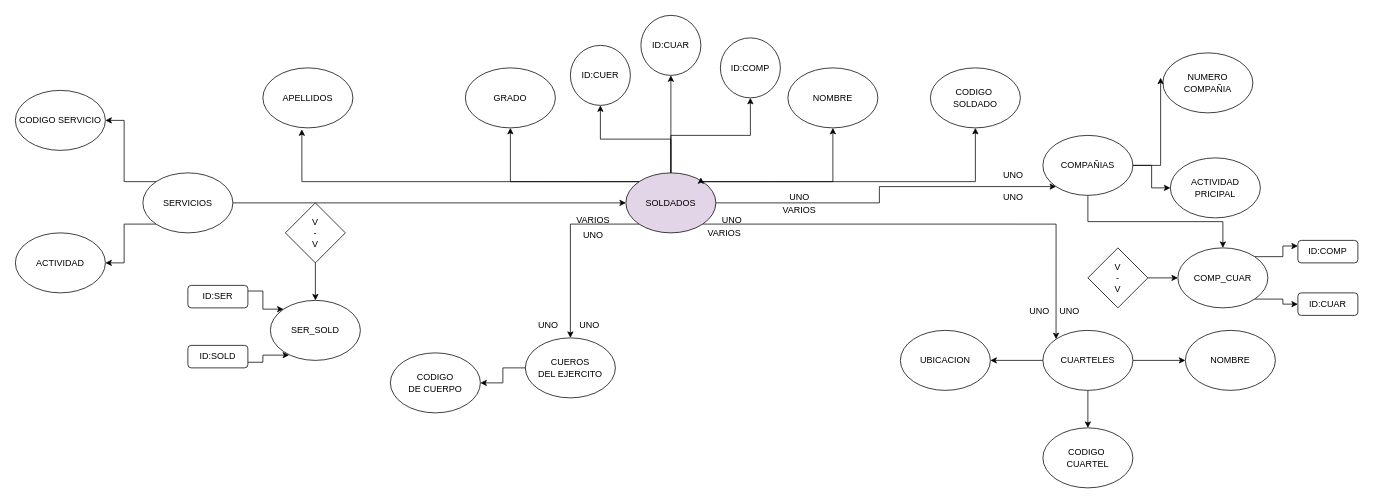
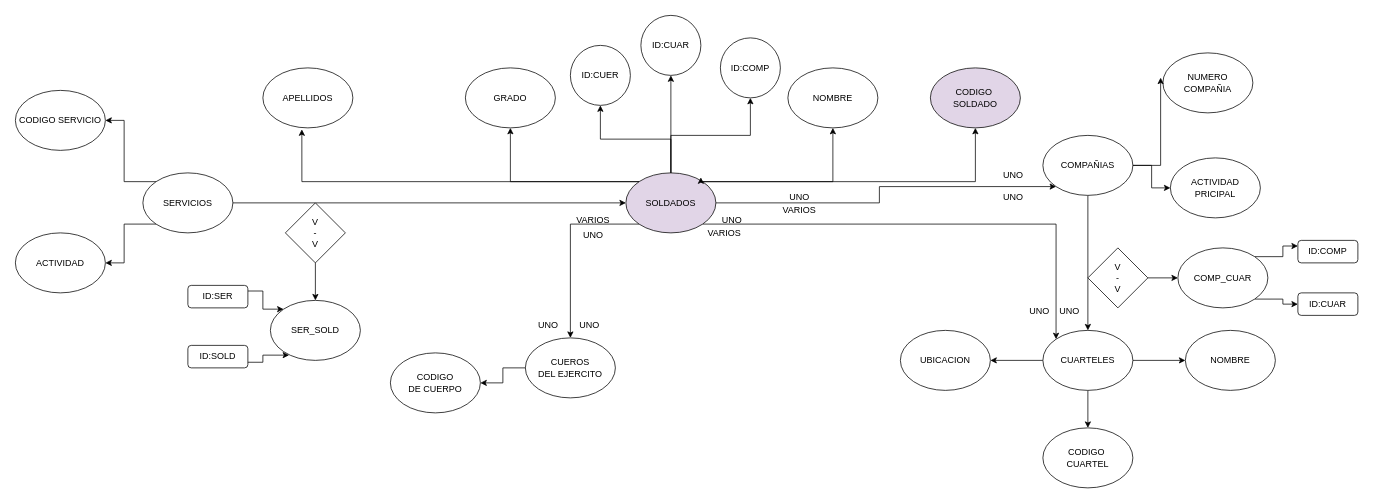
(975, 98) -> (975, 98)
(1155, 222) -> (1088, 221)
